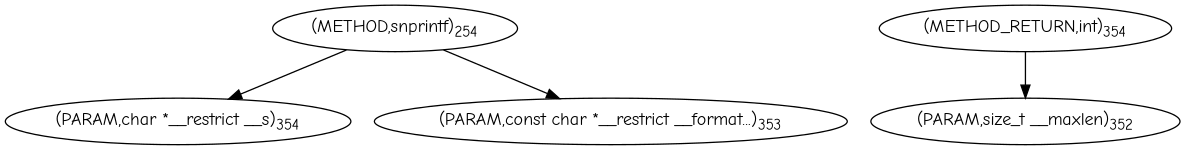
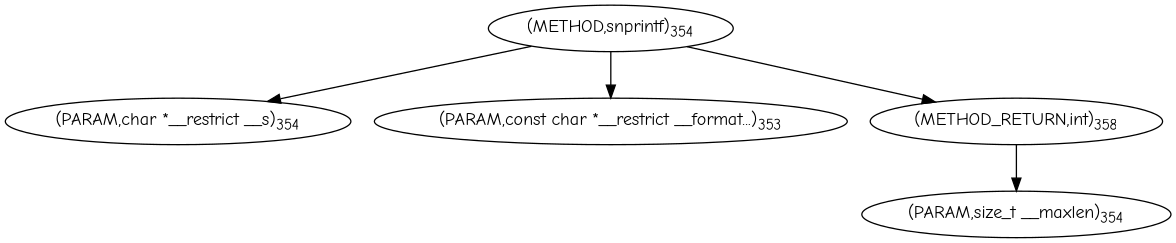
(467, 26) -> (683, 26)
(1115, 26) -> (1106, 119)
none -> (805, 73)
(1122, 119) -> (1113, 212)
